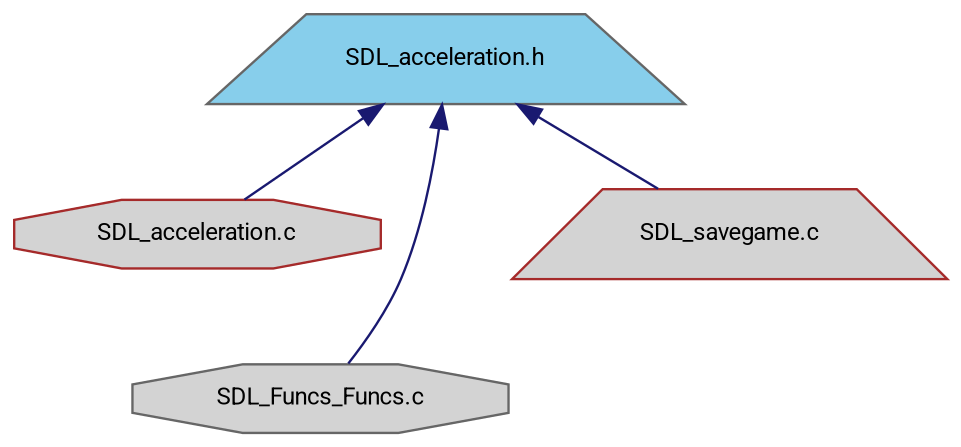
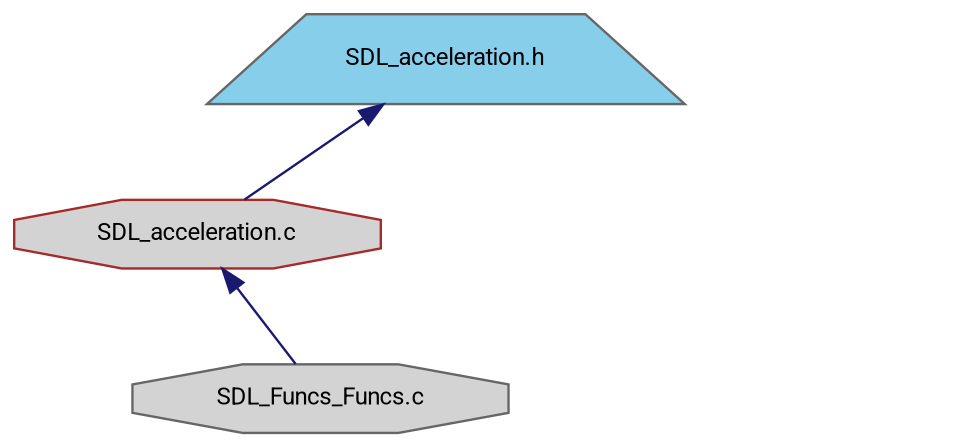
(730, 234) -> none
(411, 253) -> (266, 326)
